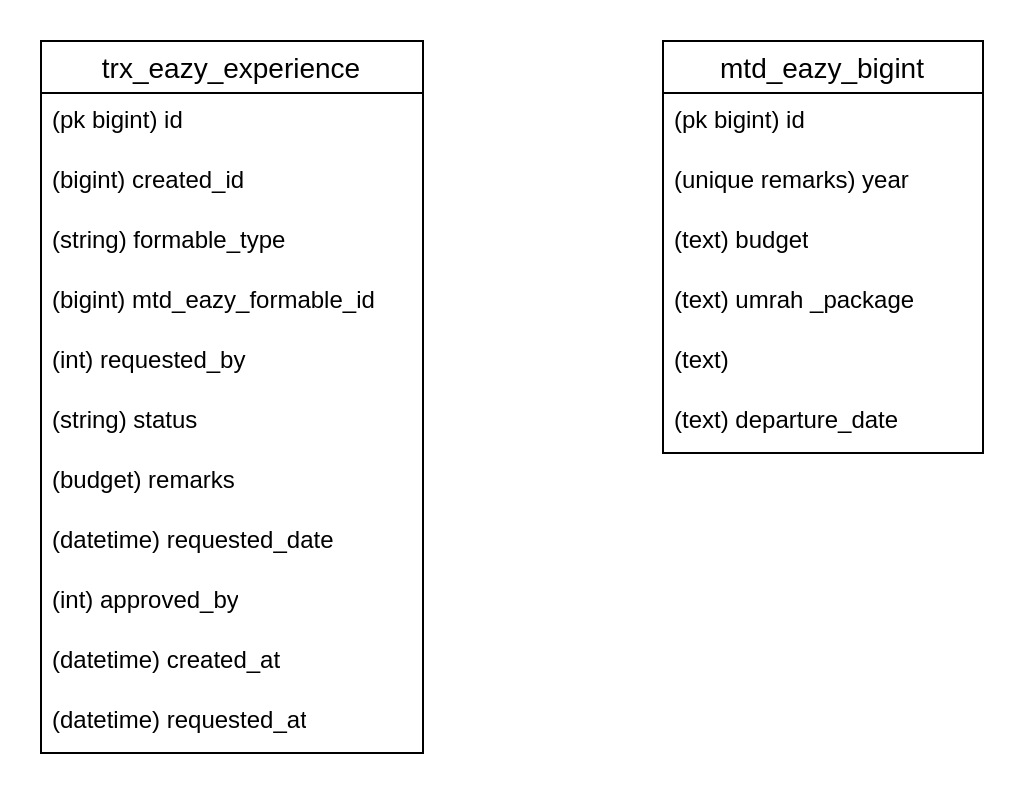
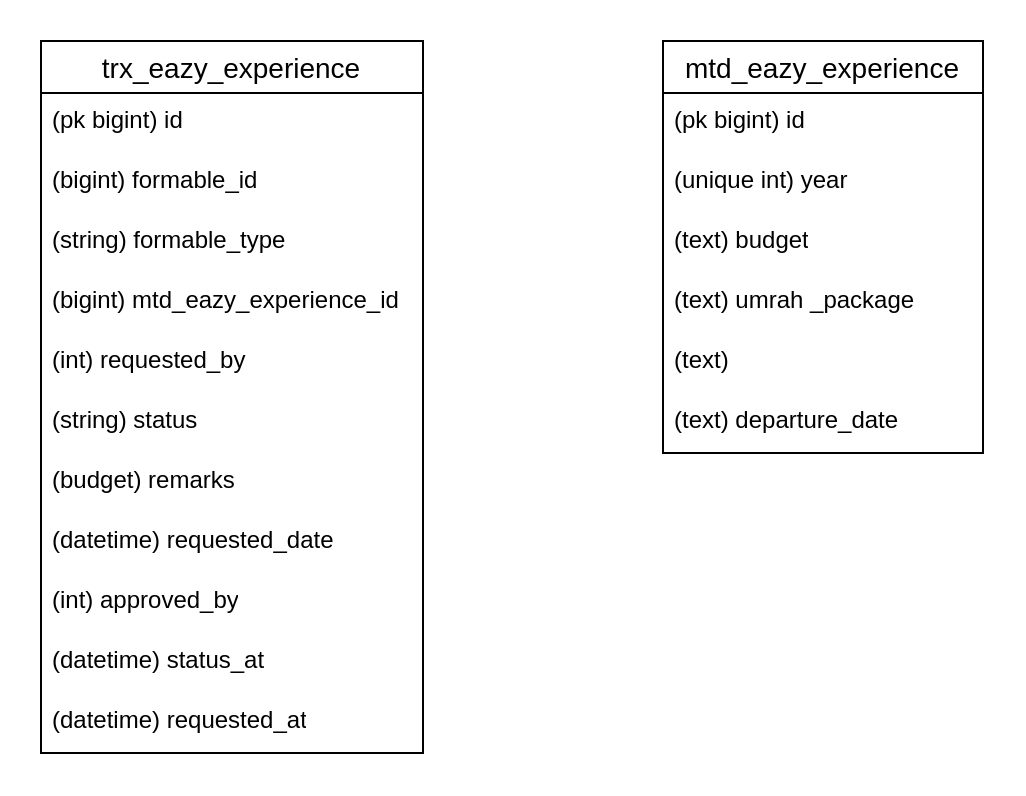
(822, 69) -> (822, 69)
(168, 181) -> (172, 181)
(807, 181) -> (777, 181)
(232, 301) -> (234, 316)
(188, 661) -> (181, 661)
